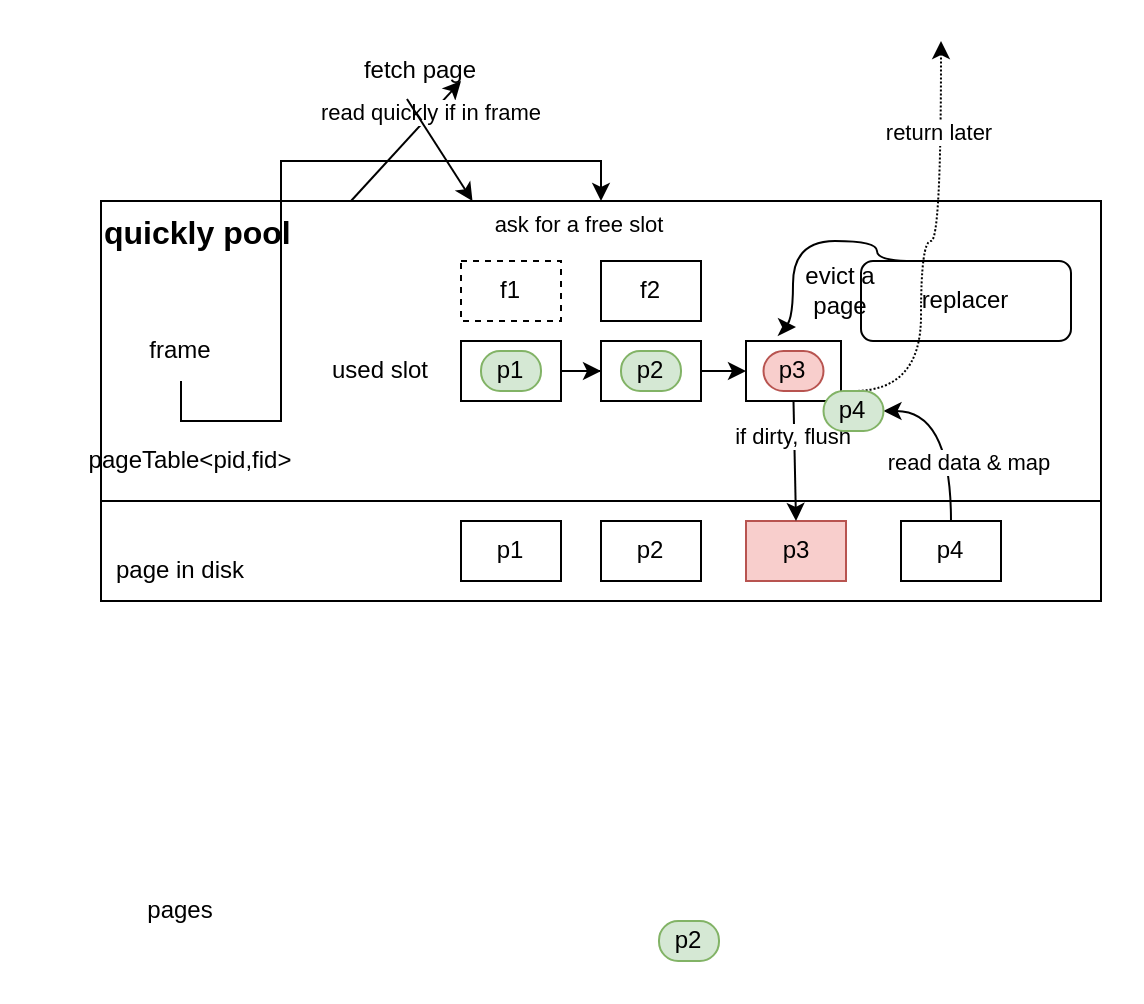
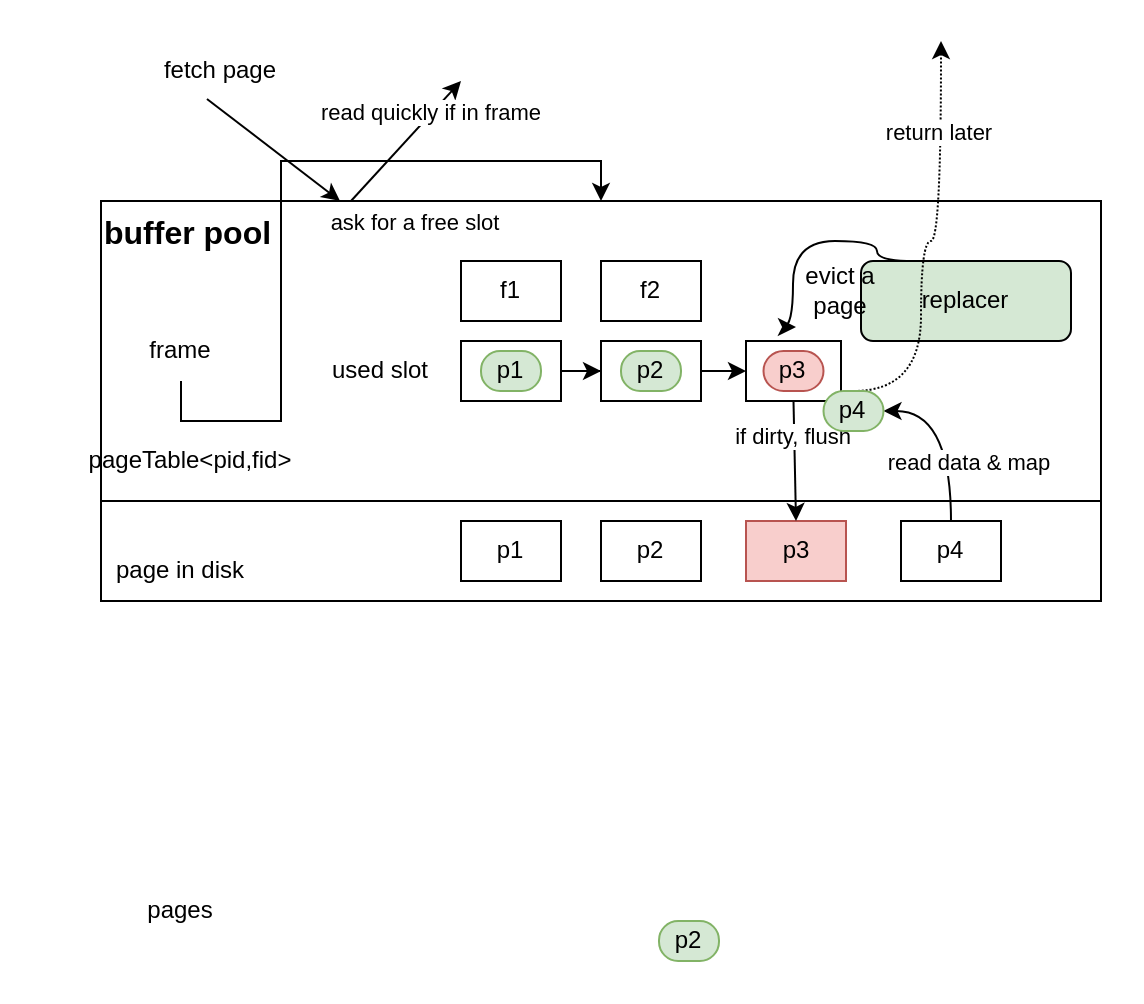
(421, 71) -> (221, 71)
(196, 234) -> (195, 234)
(511, 291) -> (511, 291)
(966, 301) -> (966, 301)
